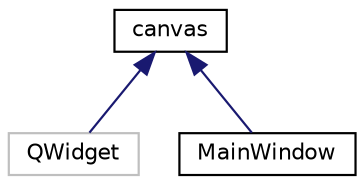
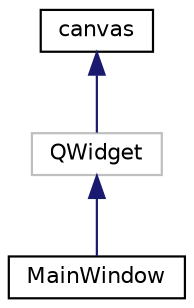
(226, 101) -> (97, 227)
